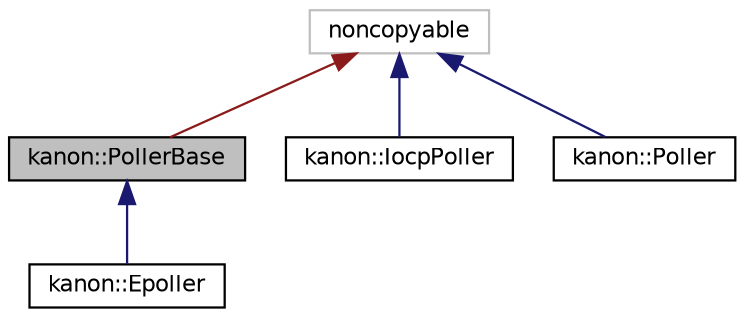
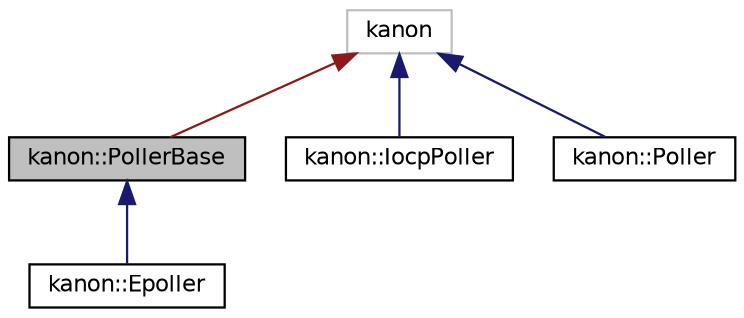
(399, 32) -> (399, 32)
